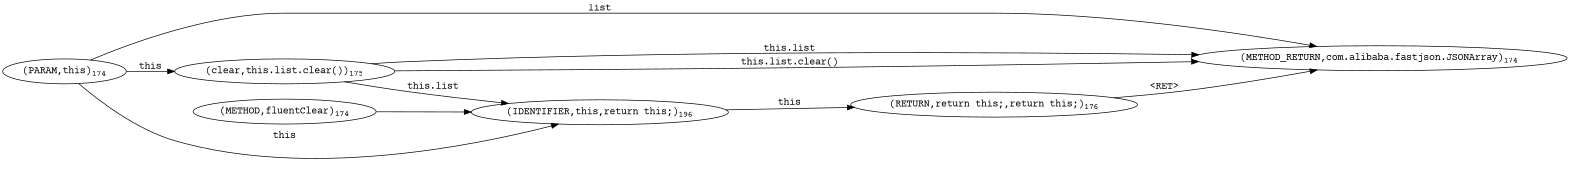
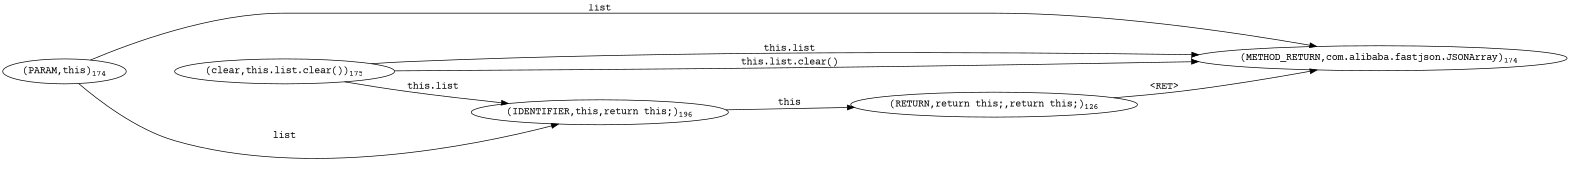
(147, 71) -> none
(1091, 104) -> (1091, 104)
(285, 112) -> none
(285, 135) -> (285, 135)
